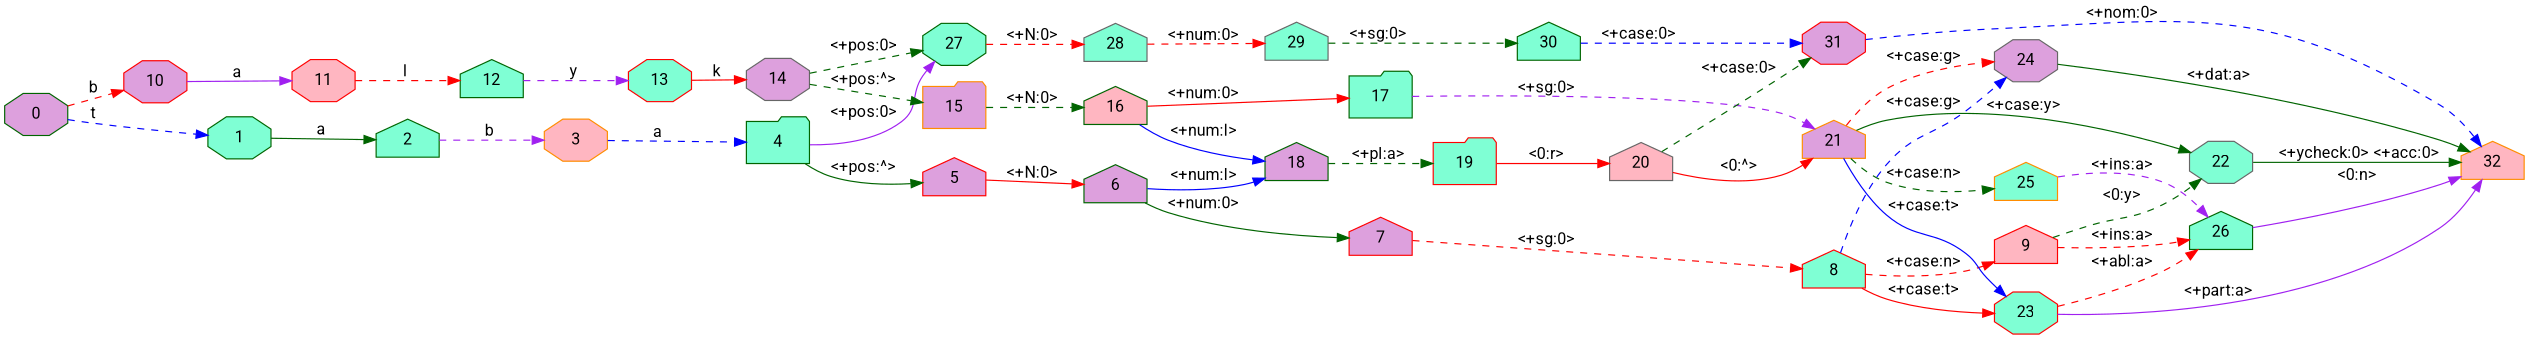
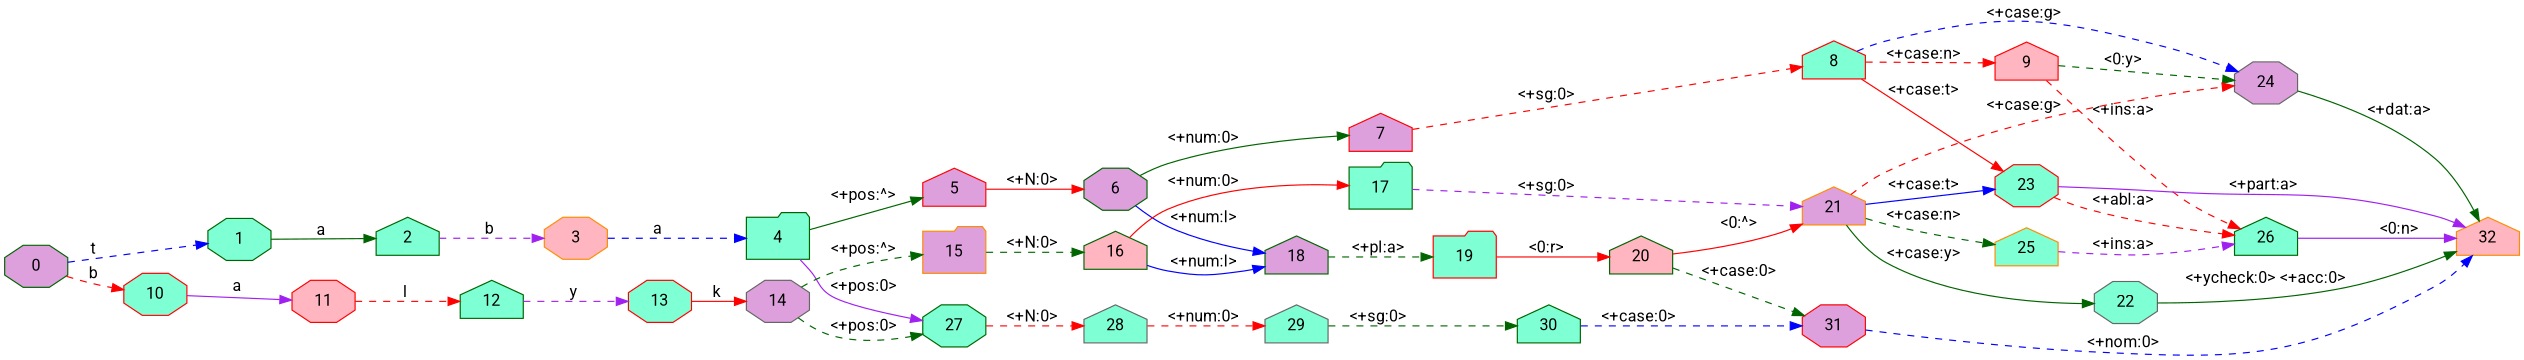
(155, 82) -> (155, 294)
(1641, 164) -> (1641, 257)
(1115, 186) -> (1115, 189)
(2125, 218) -> (2141, 73)
